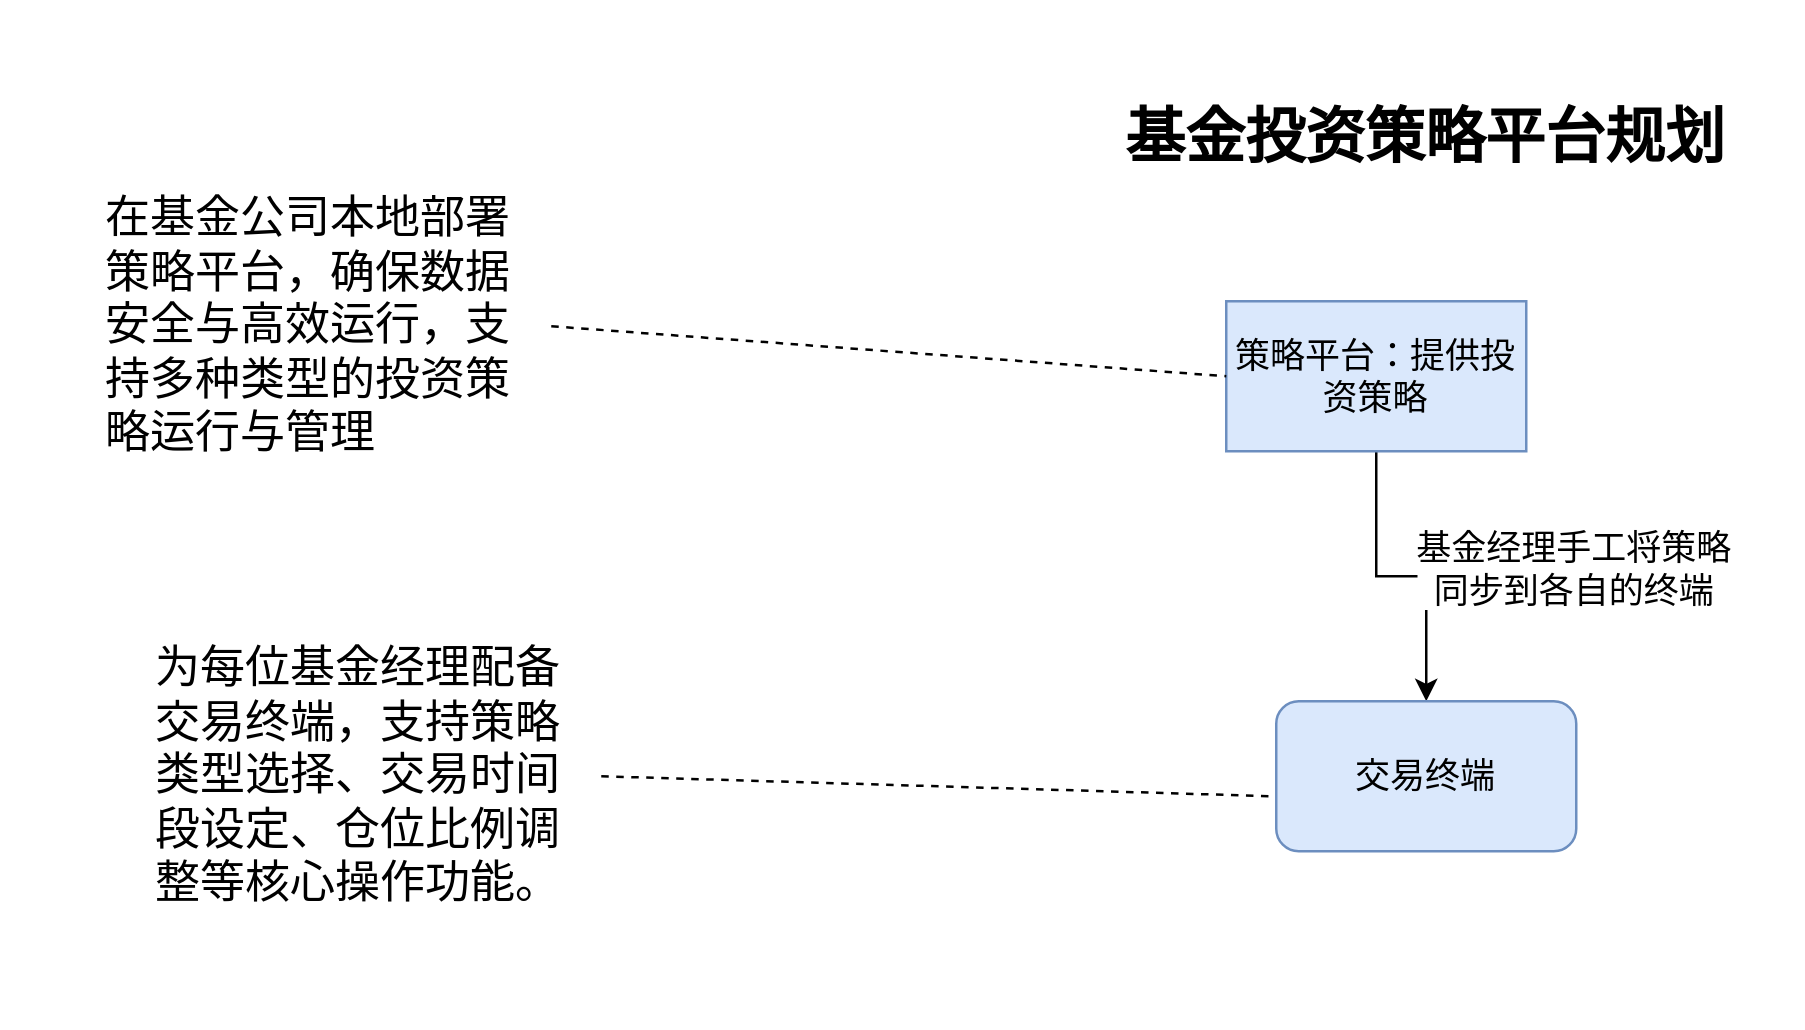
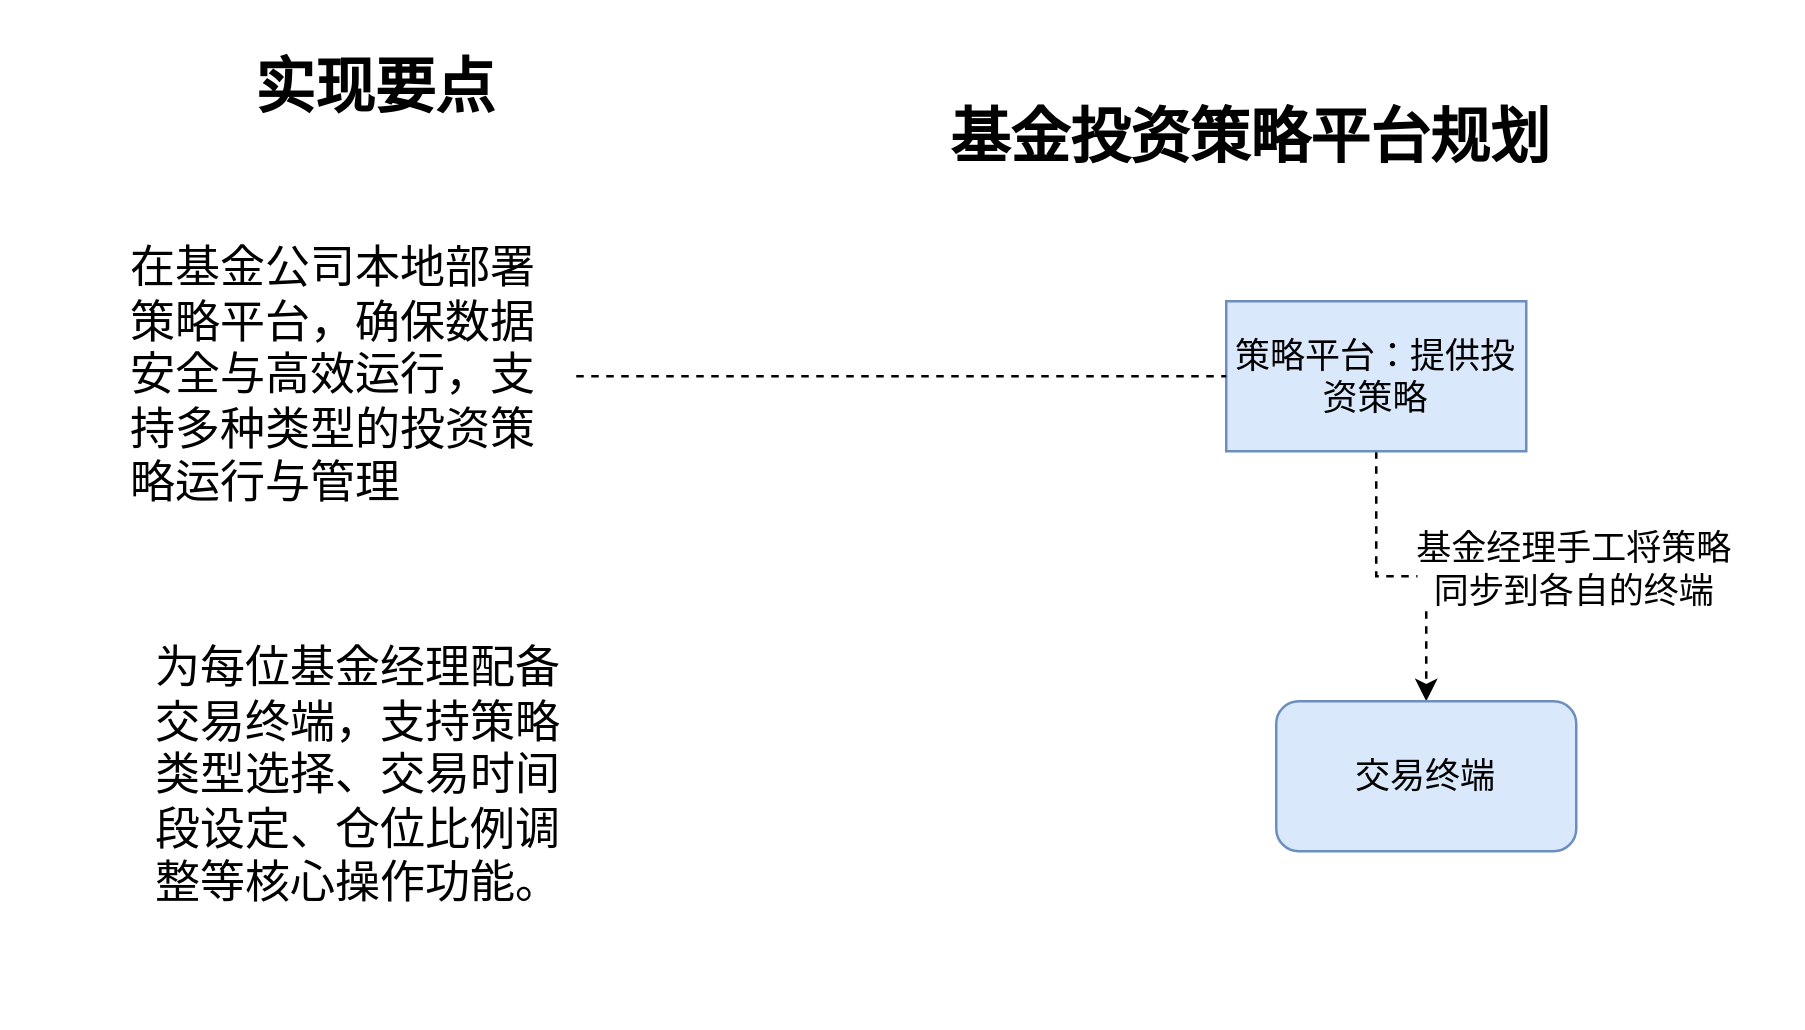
none -> (376, 89)
(1426, 139) -> (1251, 139)
(326, 326) -> (351, 376)
(1376, 537) -> (1376, 537)
(934, 786) -> none
